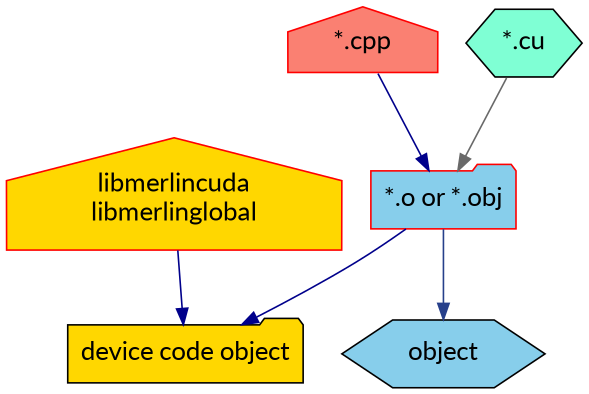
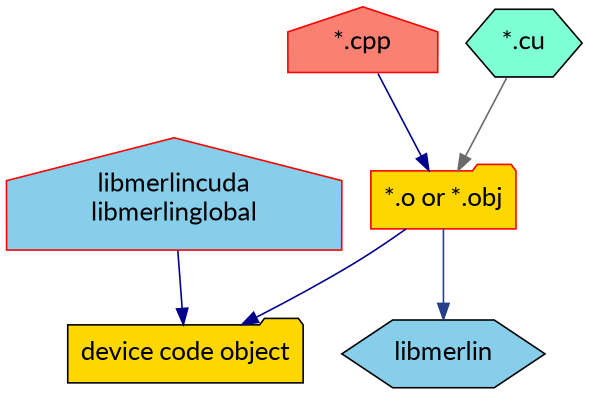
(174, 200) -> (174, 200)
(443, 200) -> (443, 200)
(443, 354) -> (443, 354)
